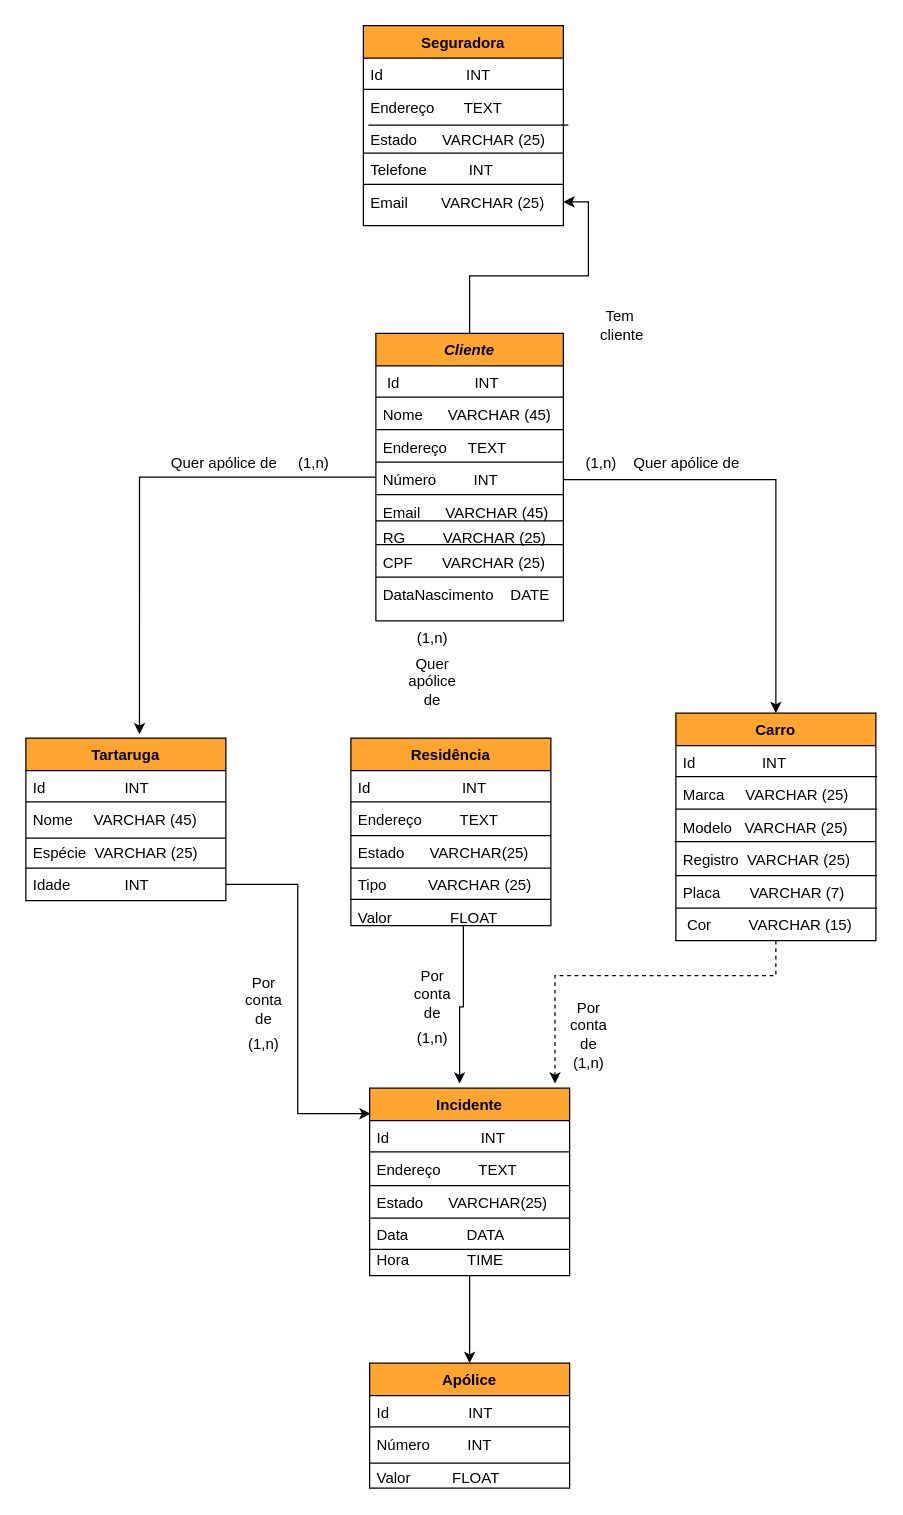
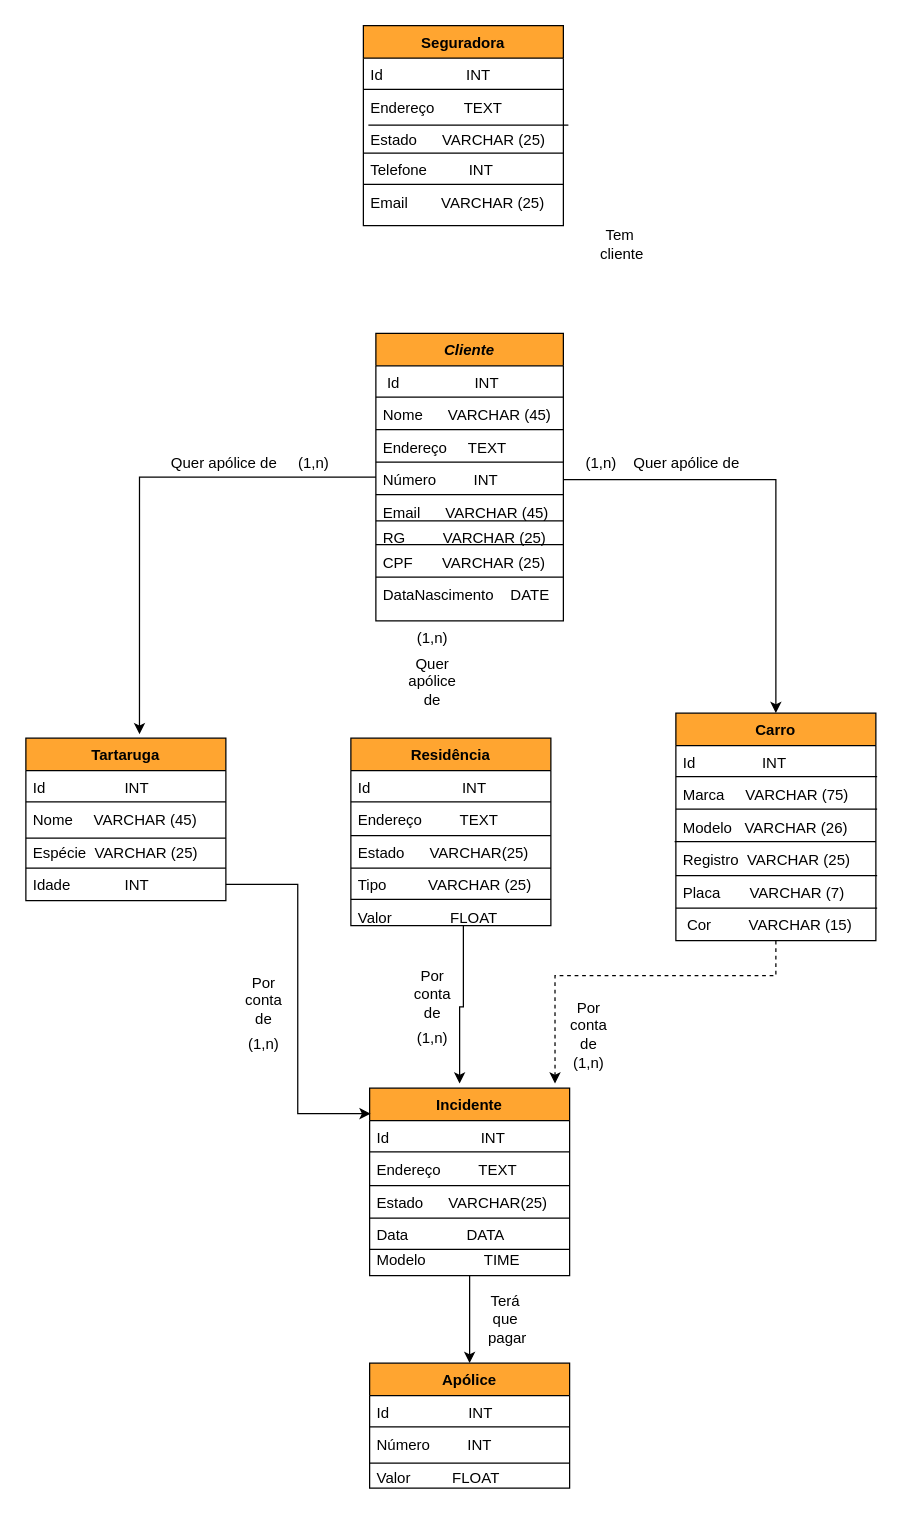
(545, 276) -> none
(619, 326) -> (619, 244)
(769, 795) -> (769, 795)
(765, 828) -> (765, 828)
(455, 1260) -> (461, 1260)
none -> (507, 1319)
